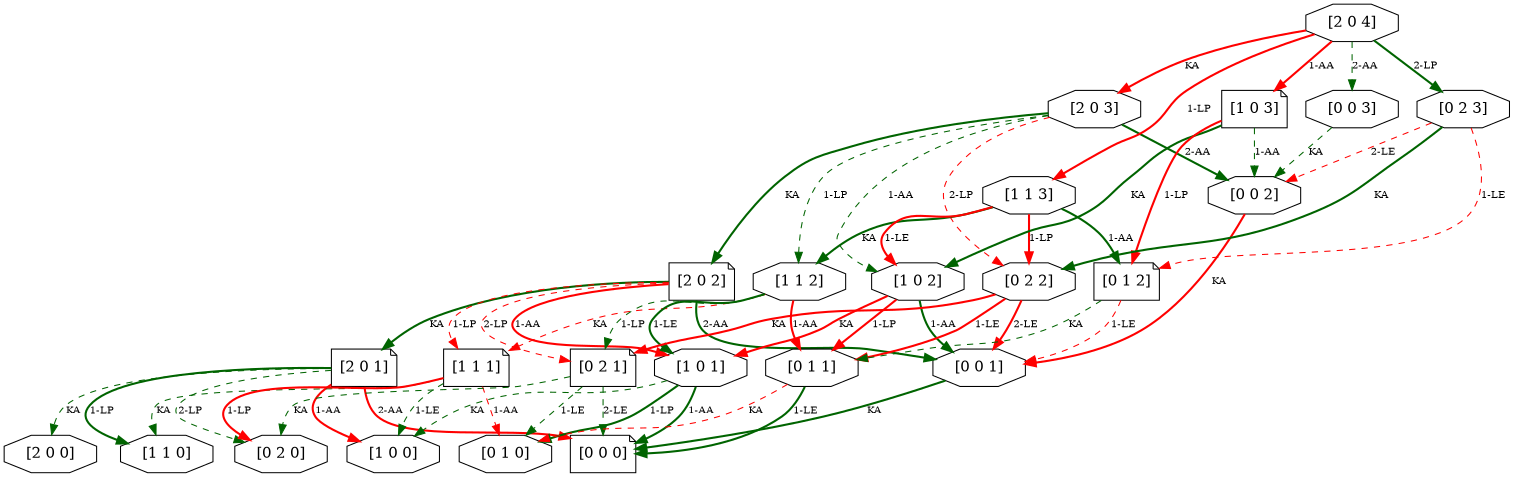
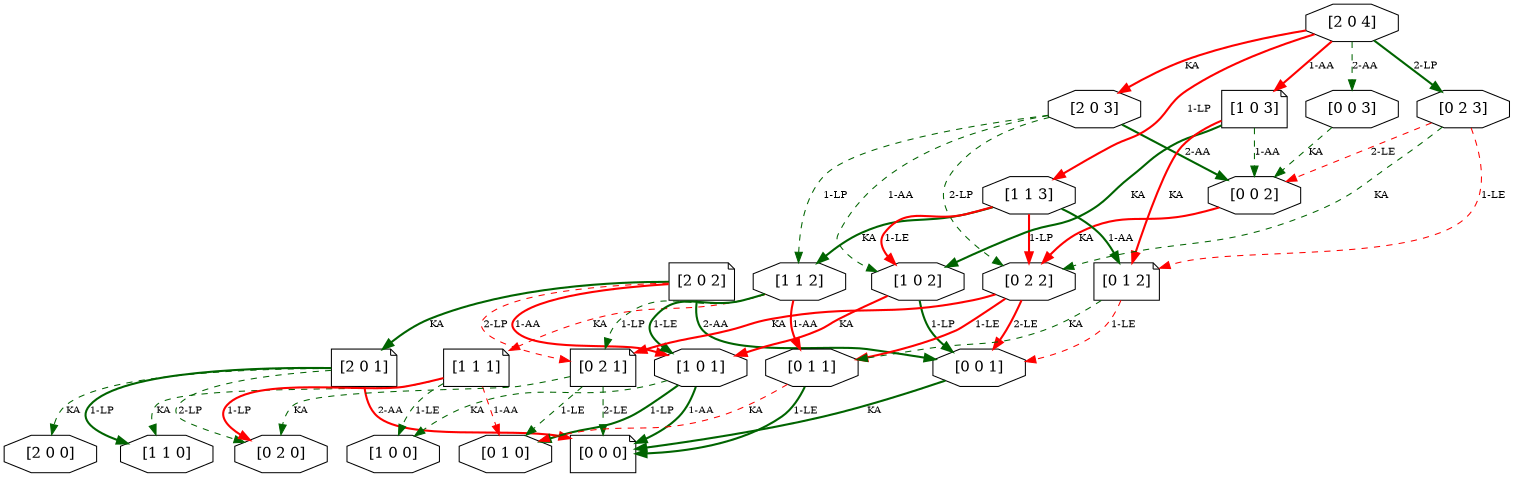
(863, 143) -> none
(954, 171) -> (954, 171)
(1177, 195) -> (1177, 195)
(1270, 228) -> (1270, 228)
(547, 289) -> none
(1160, 317) -> (1131, 219)
(869, 321) -> none
(943, 325) -> (943, 325)
(315, 417) -> none
